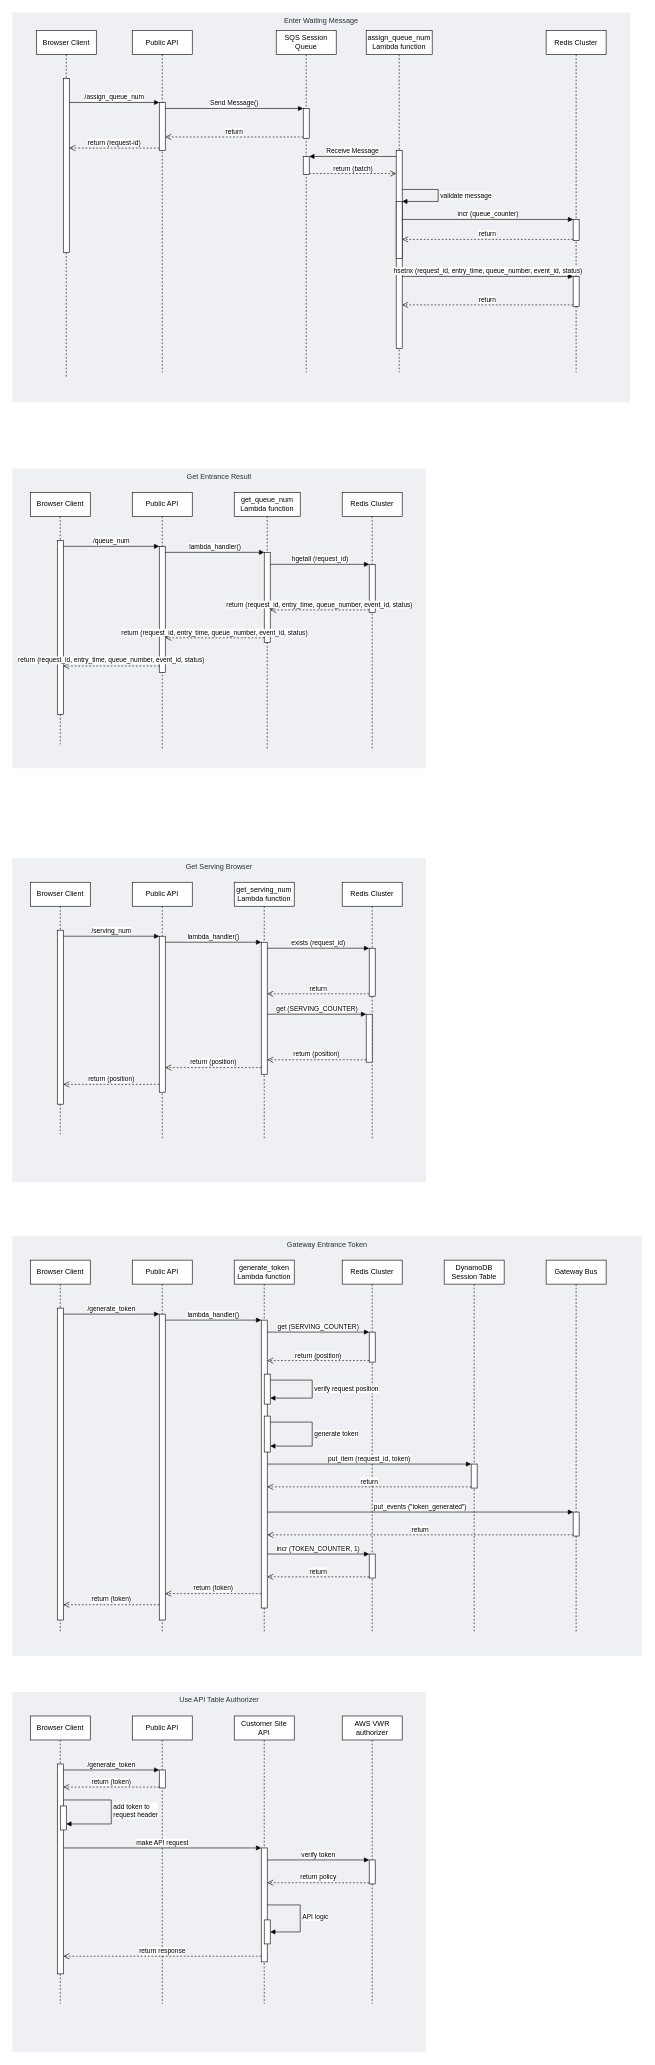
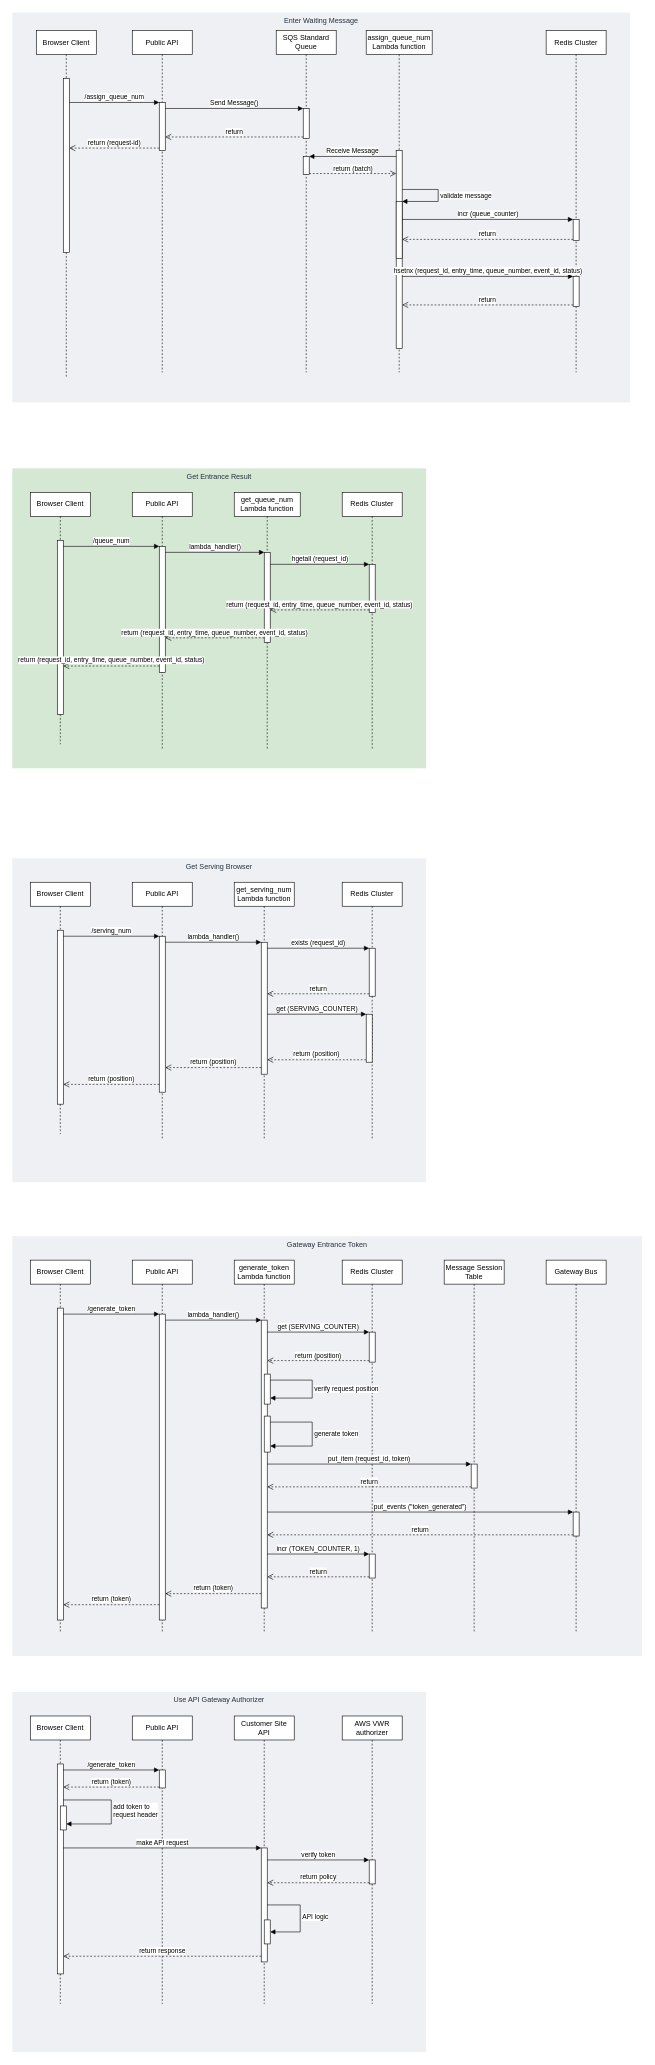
(306, 42) -> (306, 42)
(219, 618) -> (219, 618)
(474, 1272) -> (474, 1272)
(219, 1700) -> (219, 1700)
